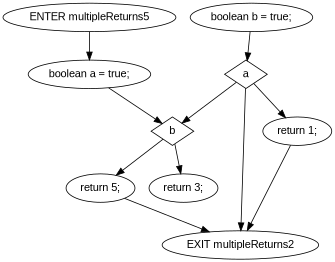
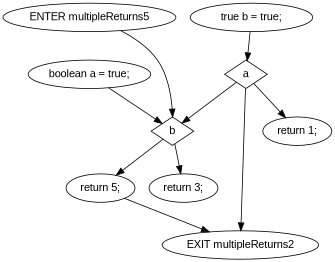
(251, 17) -> (251, 17)
(89, 42) -> (159, 62)
(271, 184) -> none
